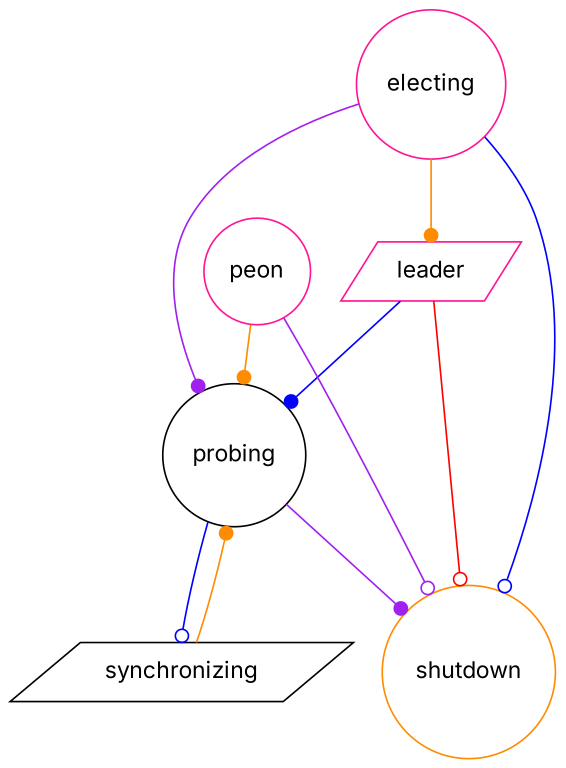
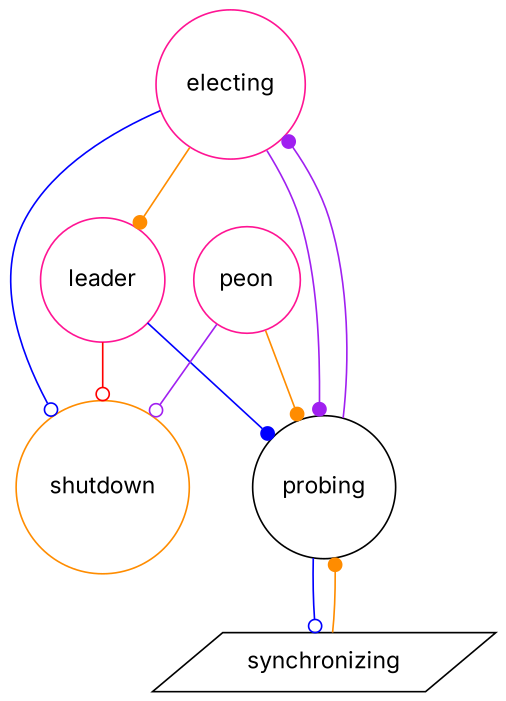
(431, 271) -> (103, 280)
(341, 554) -> (342, 277)
